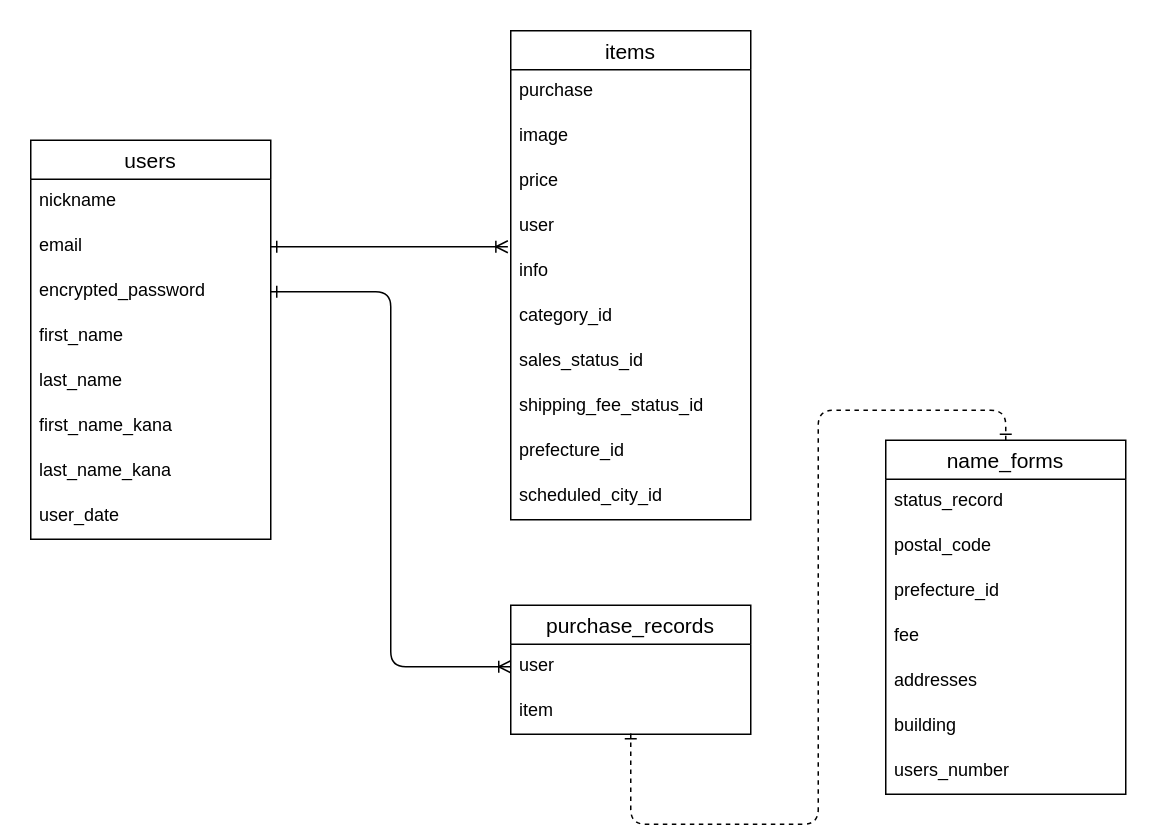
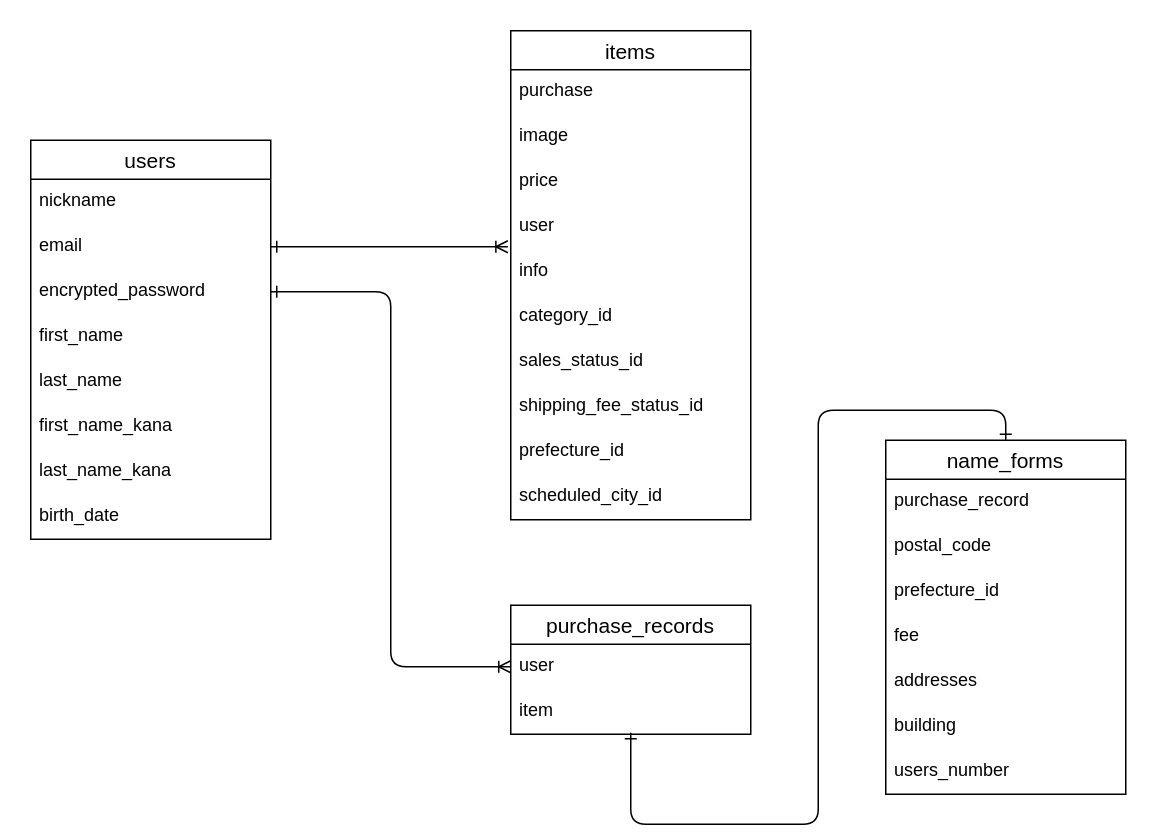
(960, 500) -> (970, 500)
(84, 515) -> (87, 515)
(818, 646) -> (818, 646)
